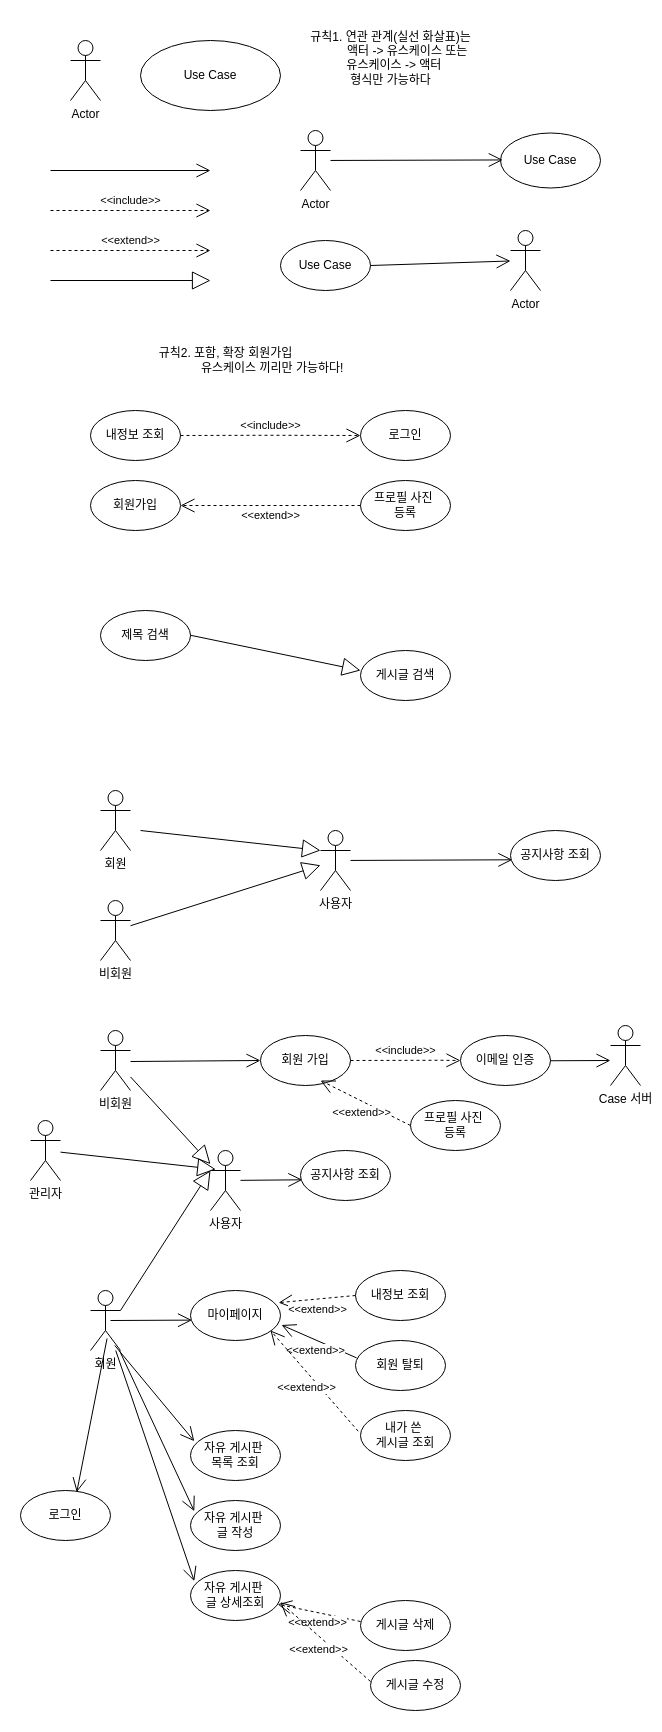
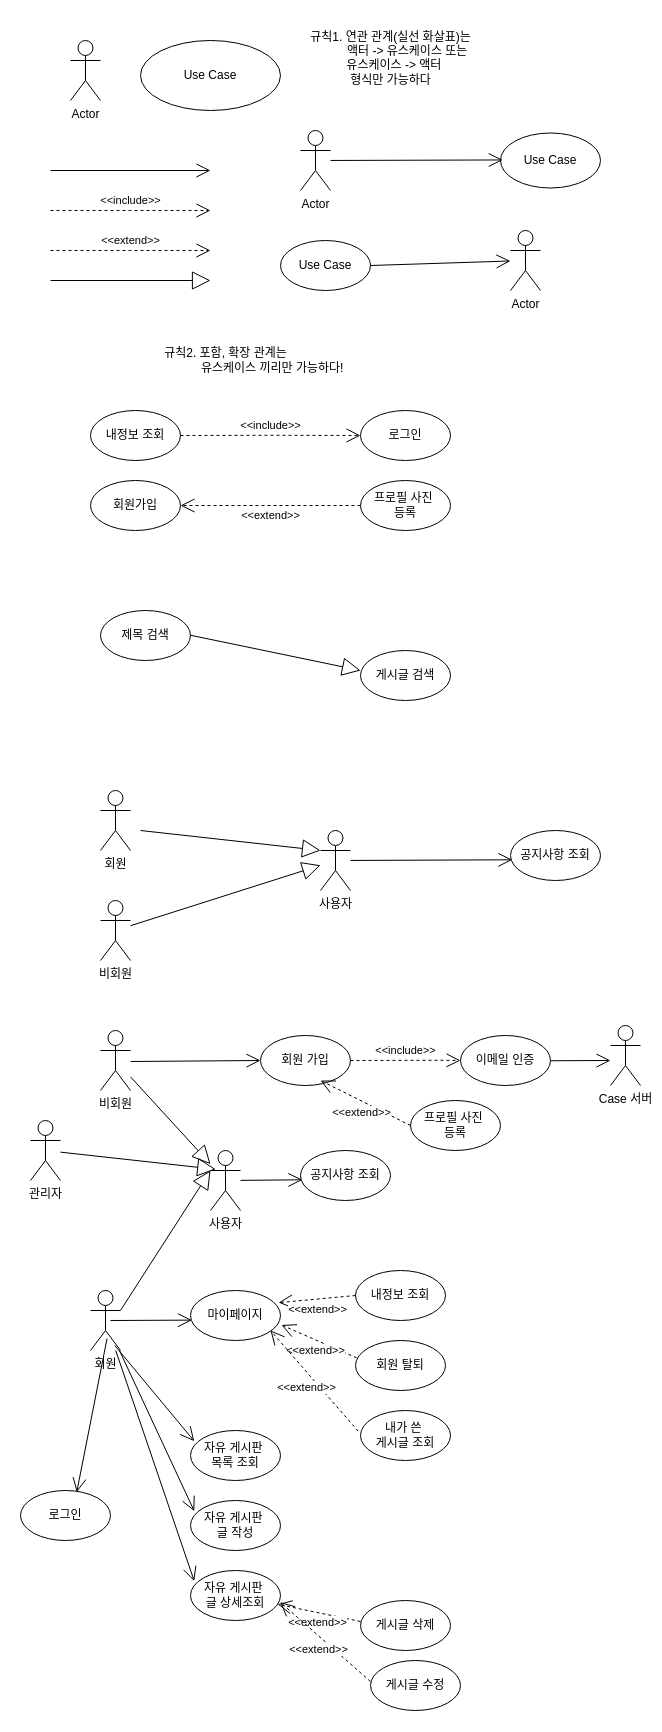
(226, 361) -> (226, 361)
(305, 1335) -> (305, 1335)
